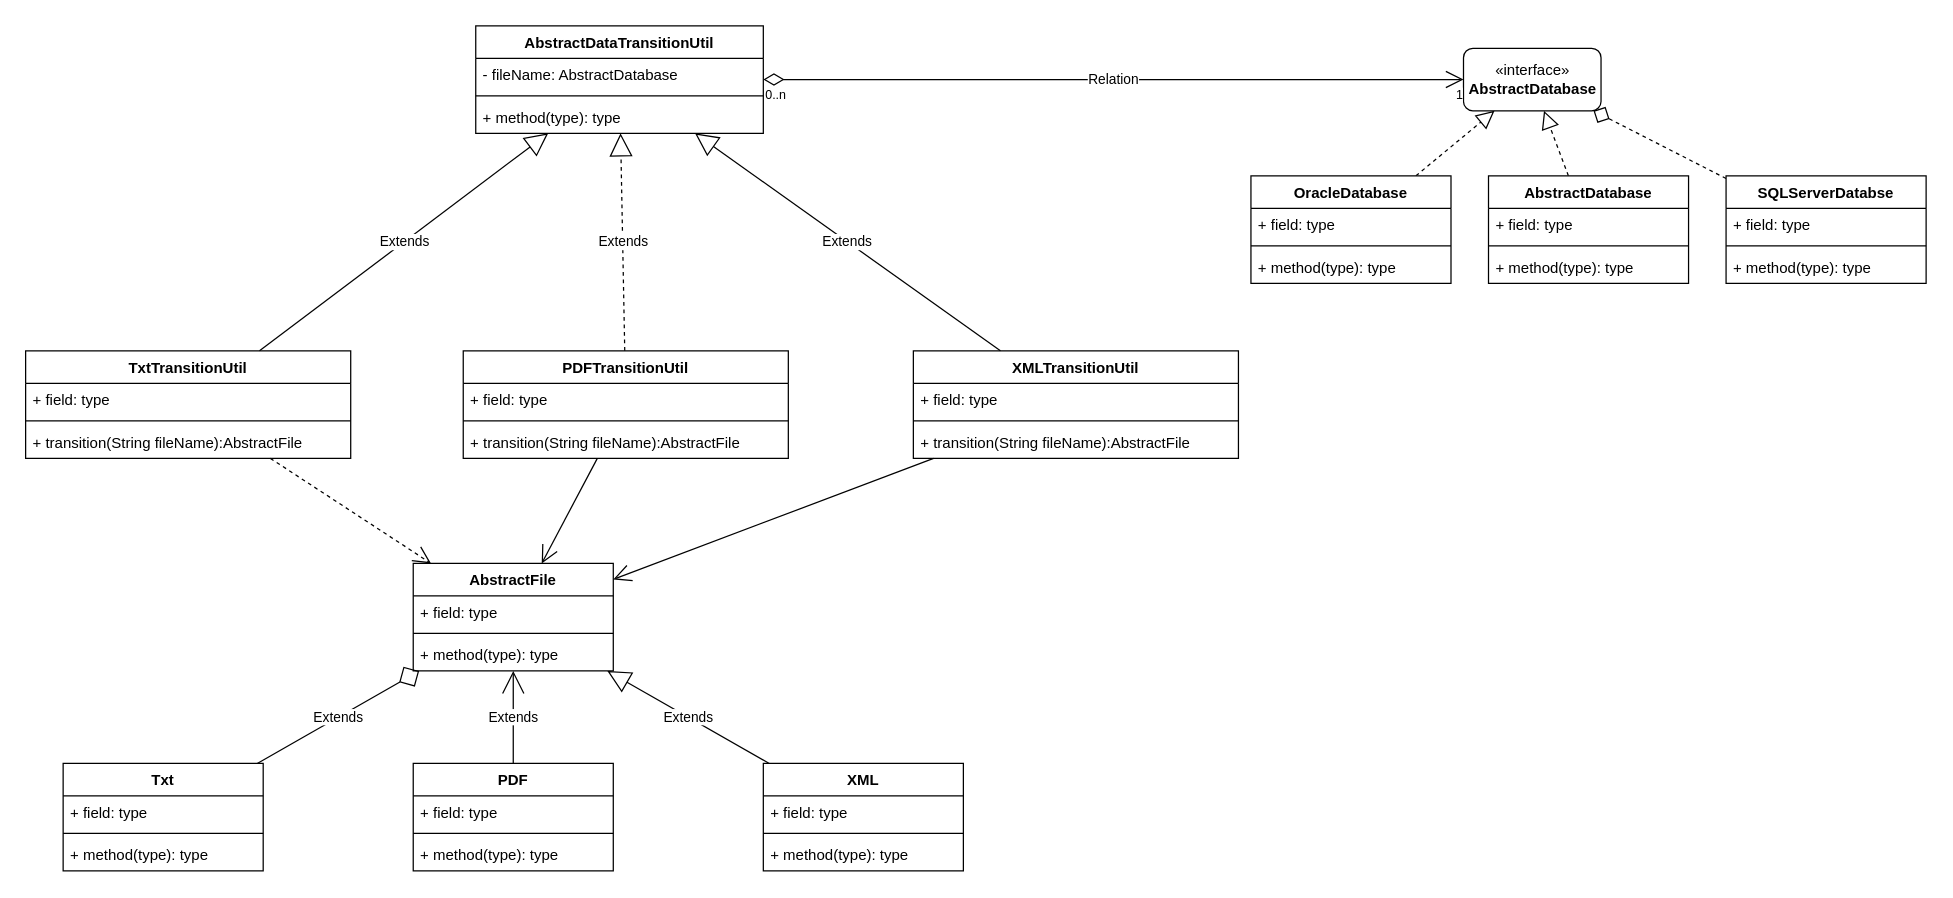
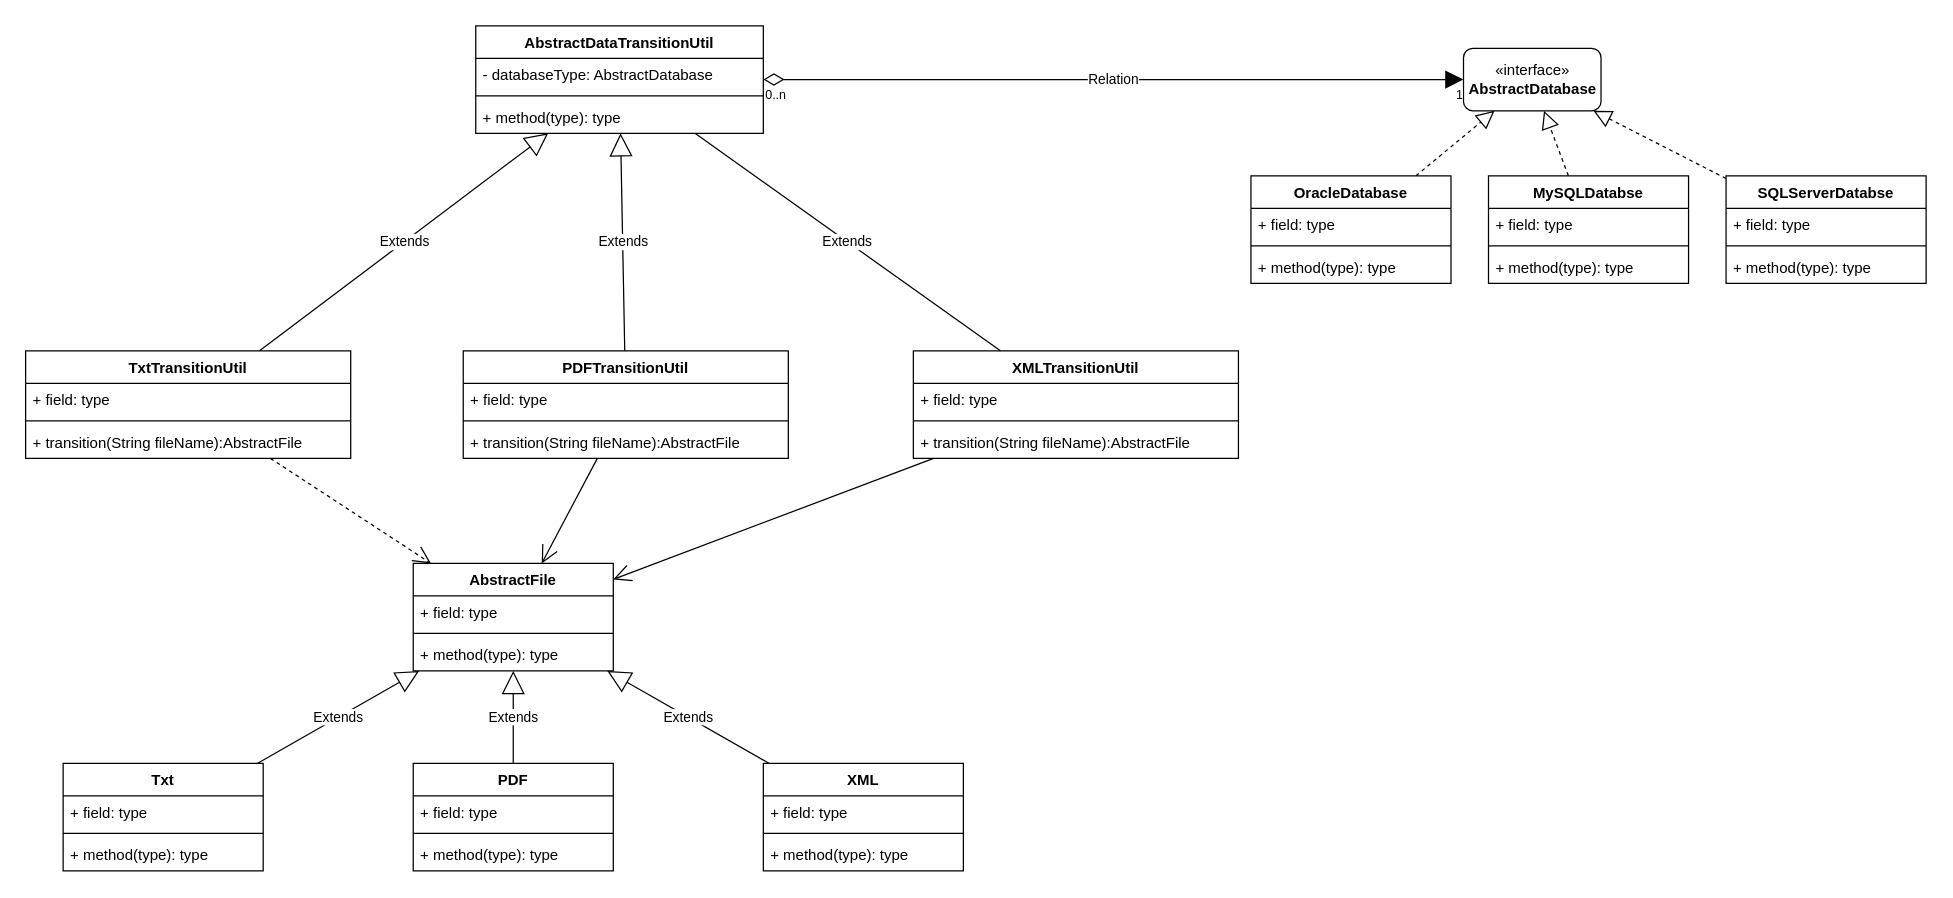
(590, 75) -> (611, 75)
(1451, 79) -> (1444, 79)
(1609, 119) -> (1610, 119)
(714, 147) -> (707, 142)
(1588, 193) -> (1588, 193)
(624, 299) -> (624, 299)
(398, 683) -> (398, 683)
(513, 685) -> (513, 694)
